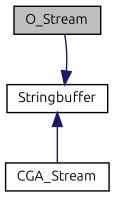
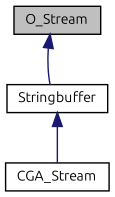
(67, 53) -> (48, 67)
